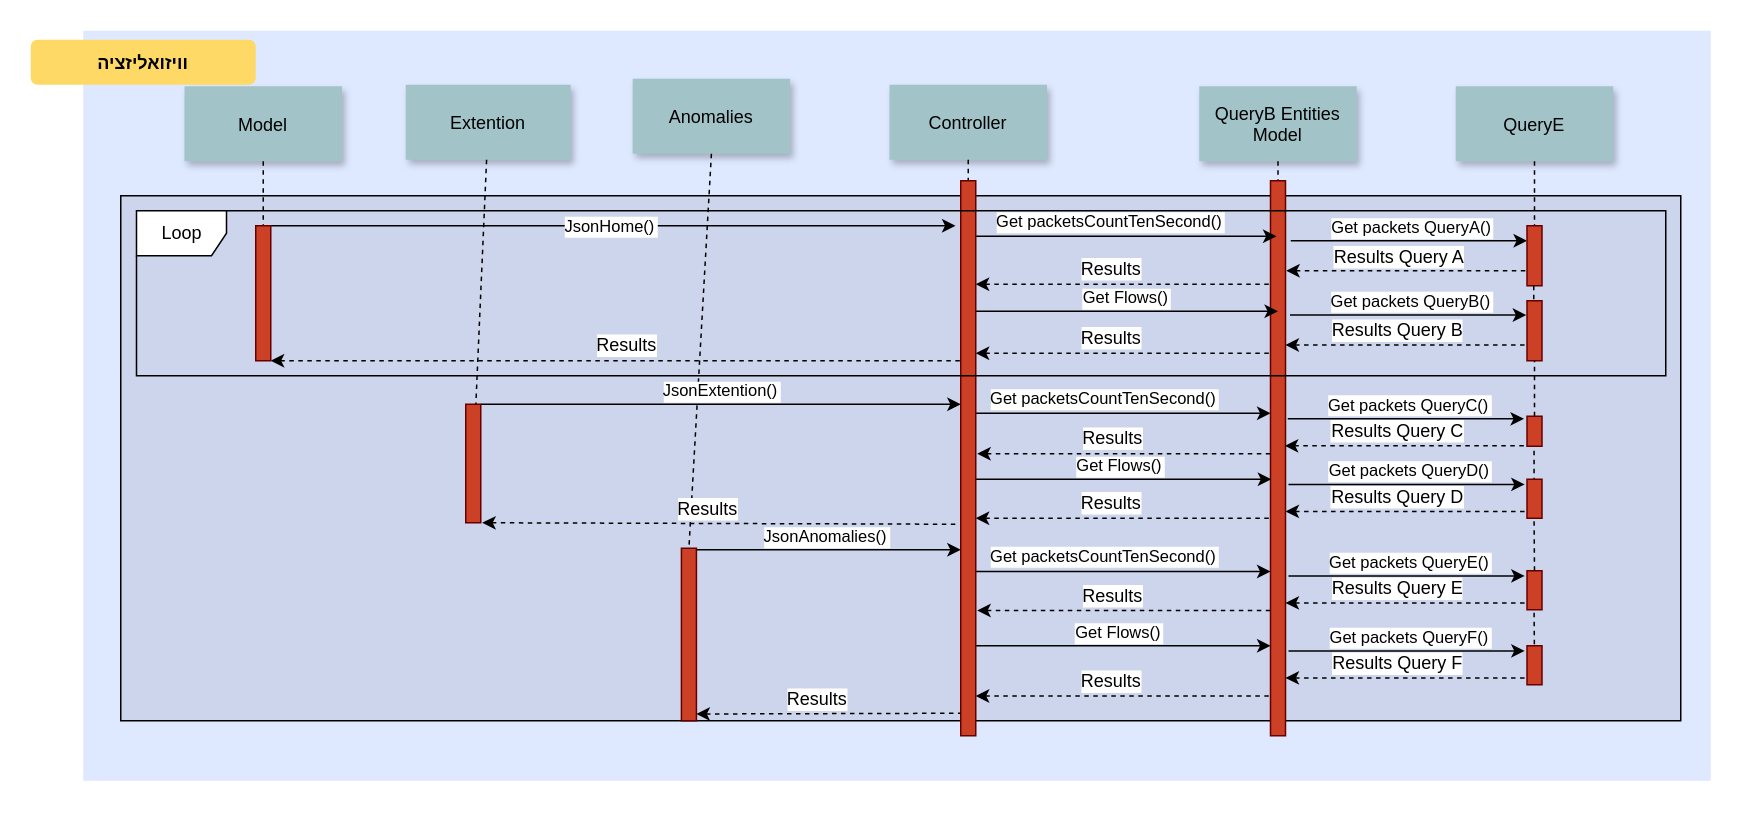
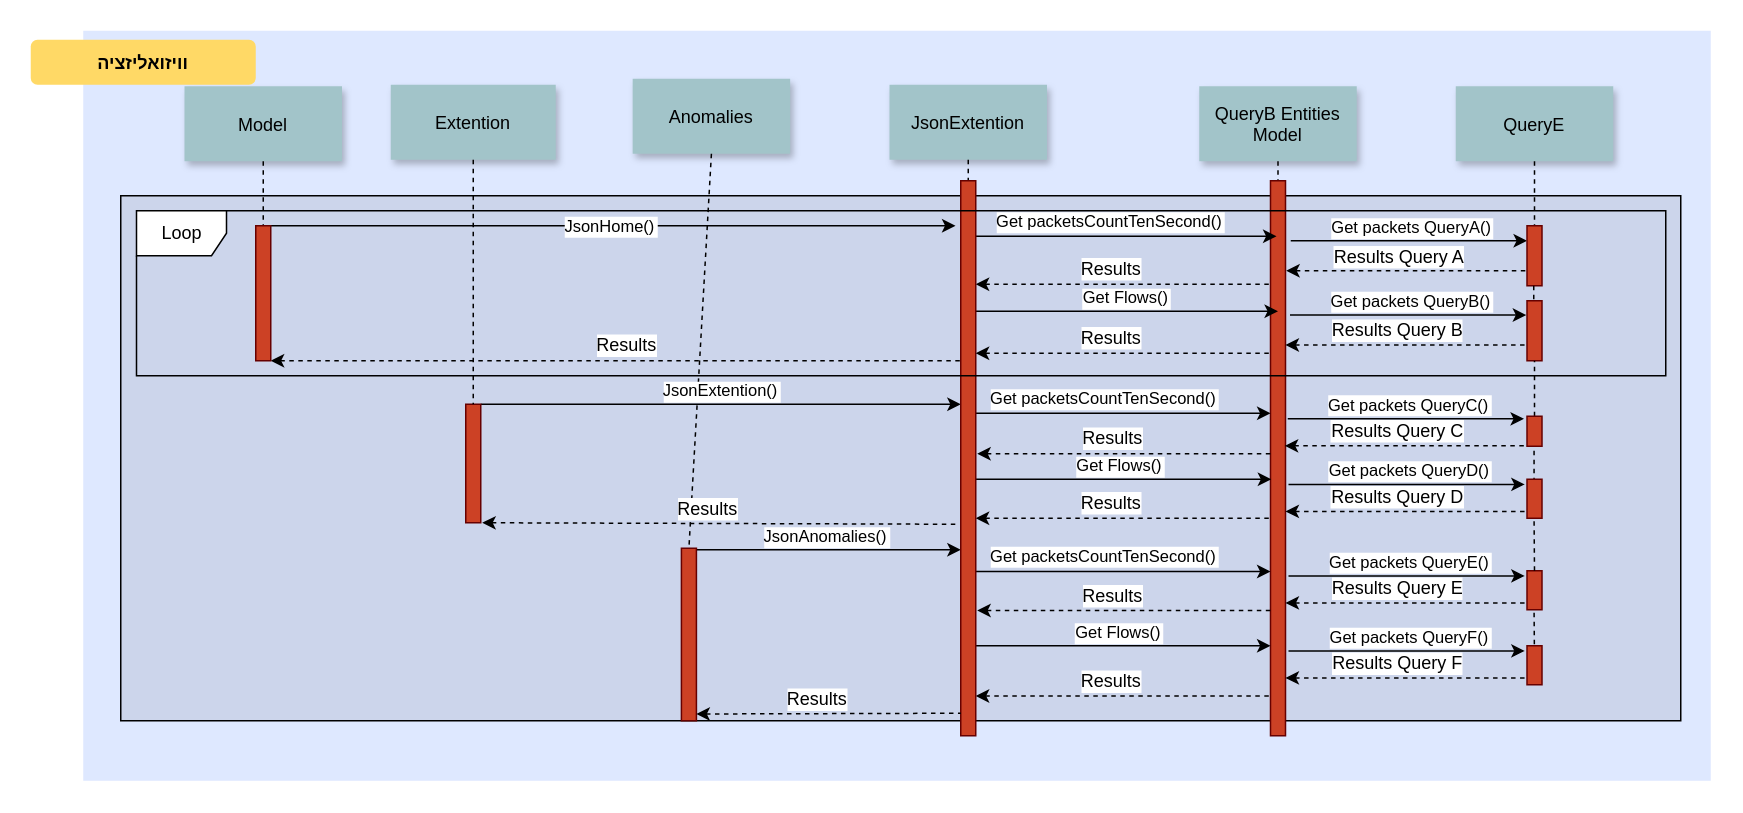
(488, 122) -> (473, 122)
(968, 123) -> (968, 123)
